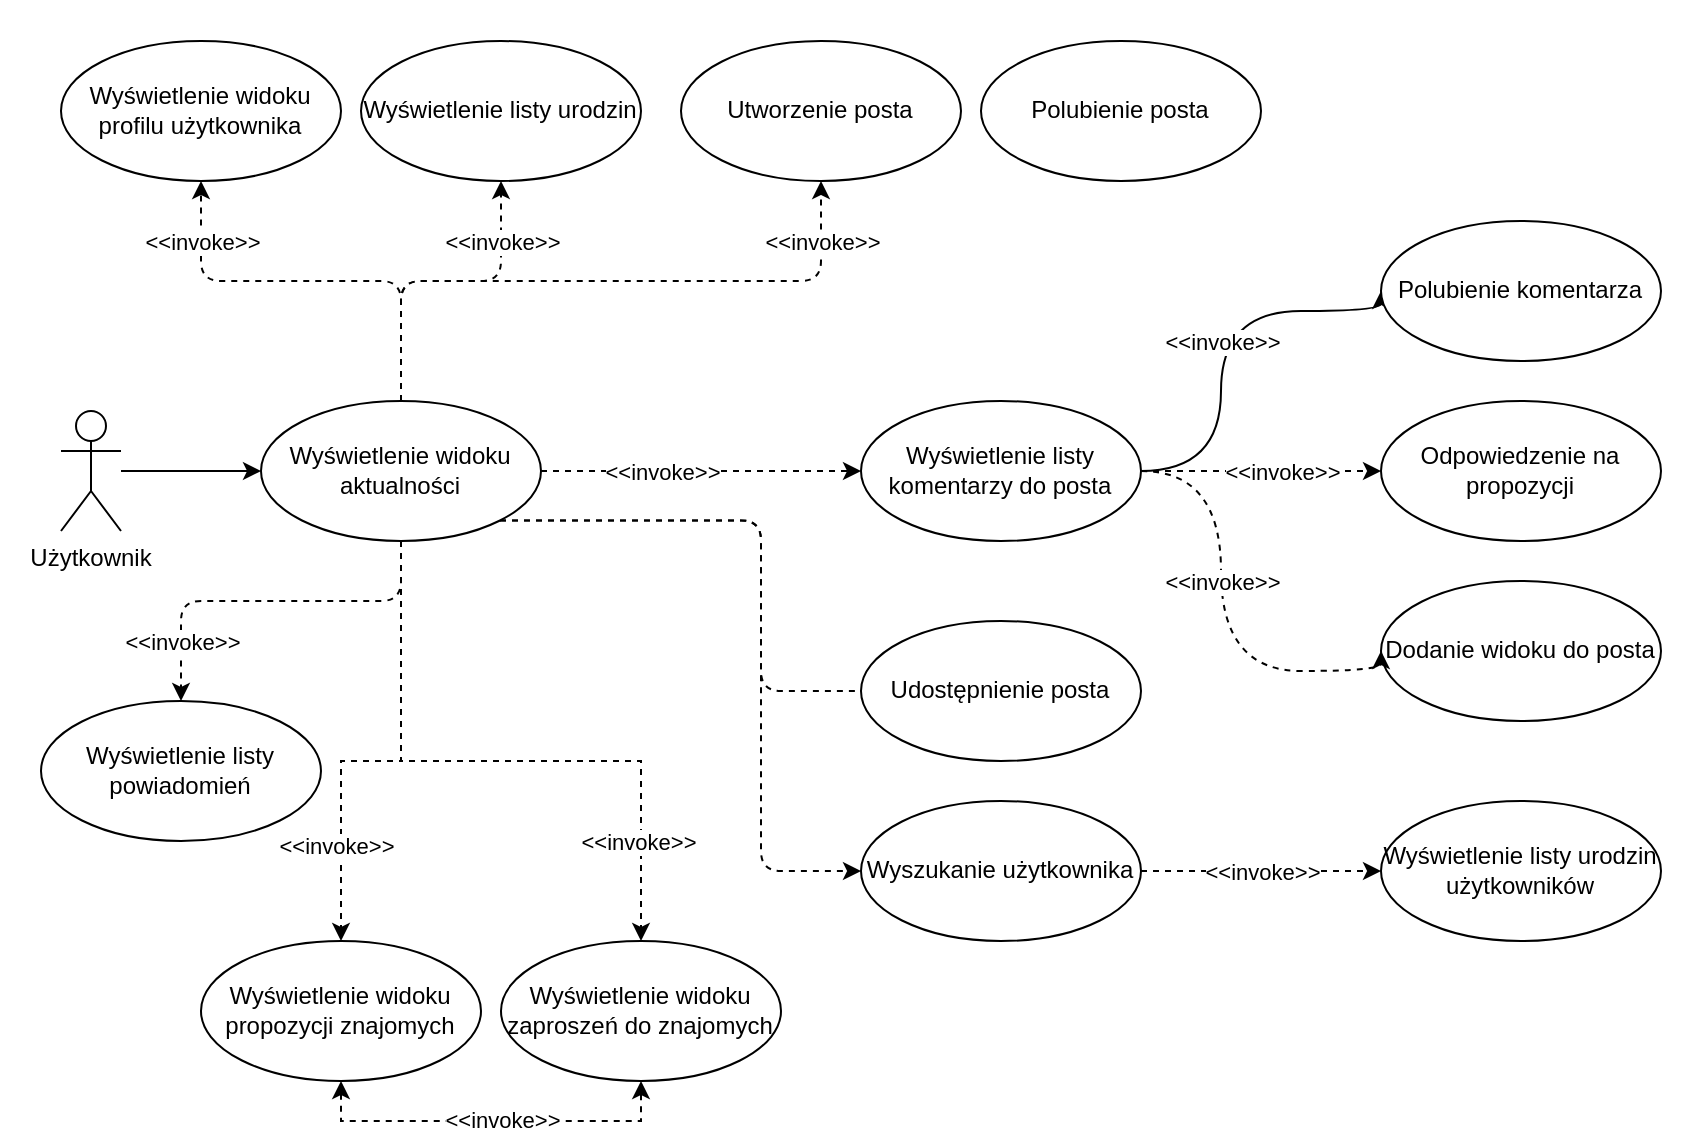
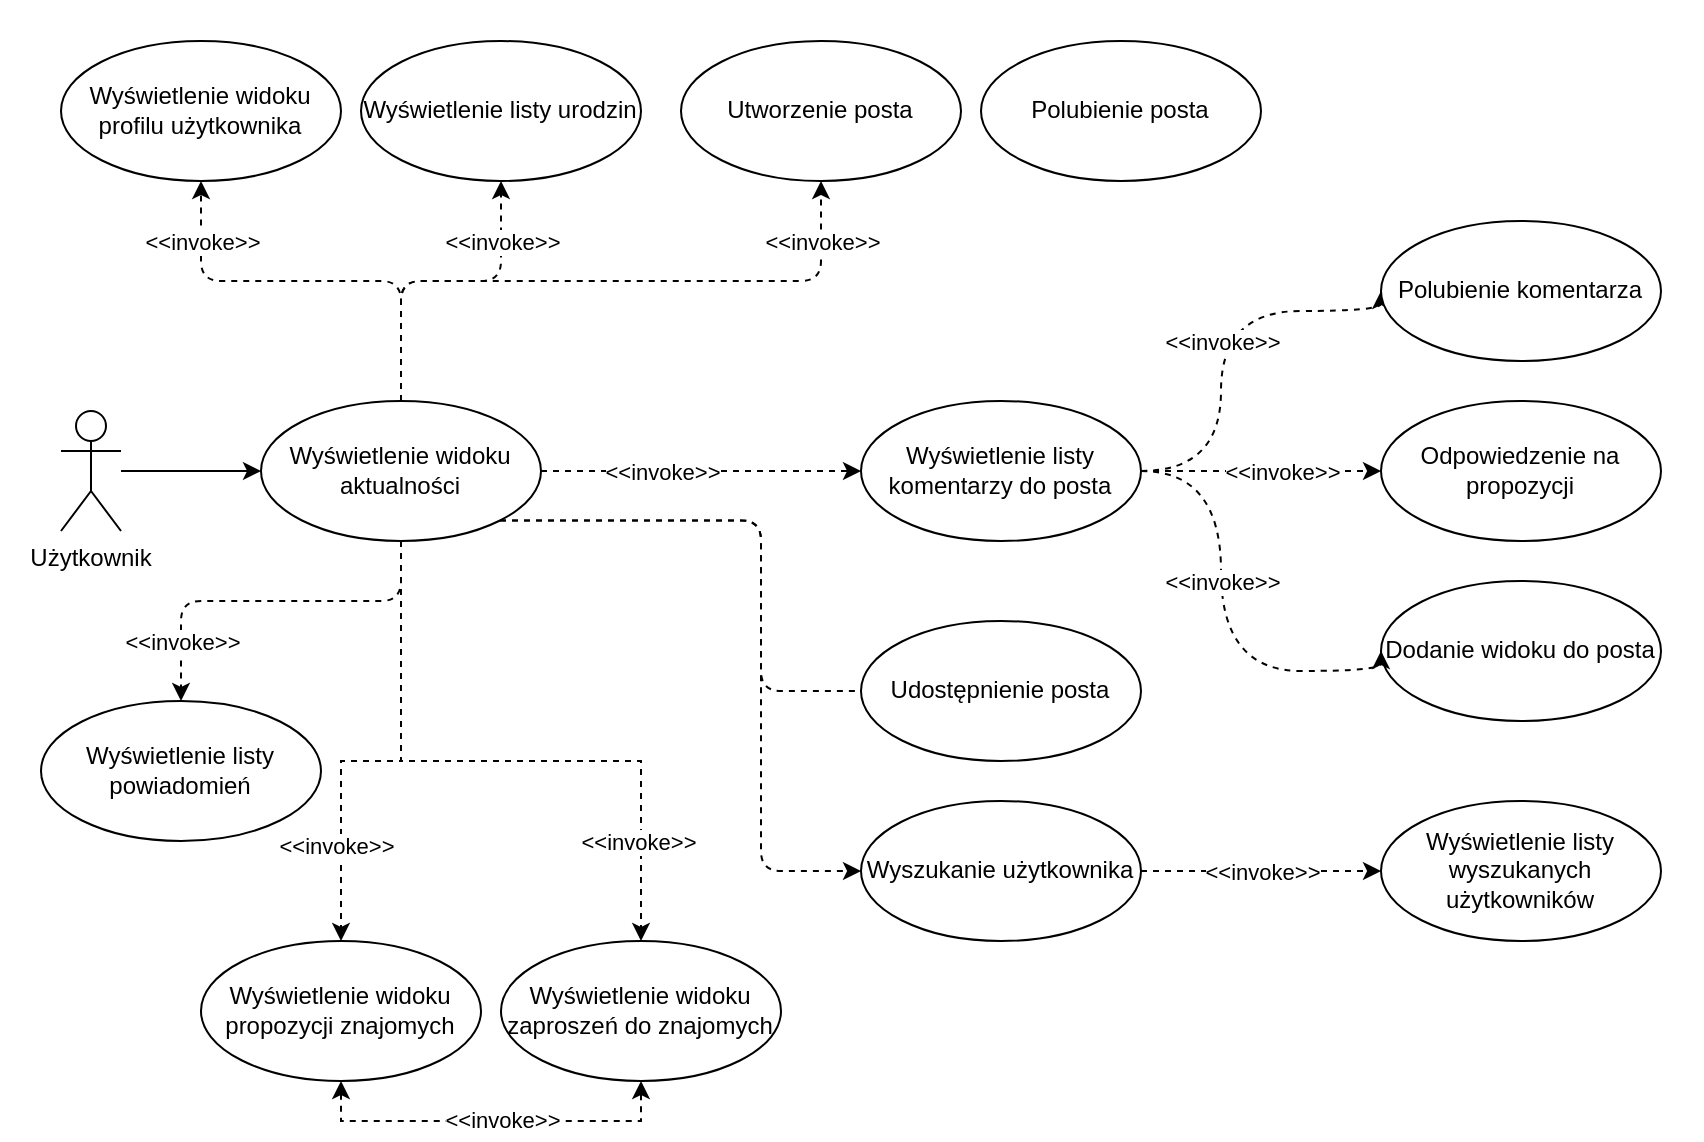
(1217, 423) -> (1217, 423)
(1521, 871) -> (1521, 871)
